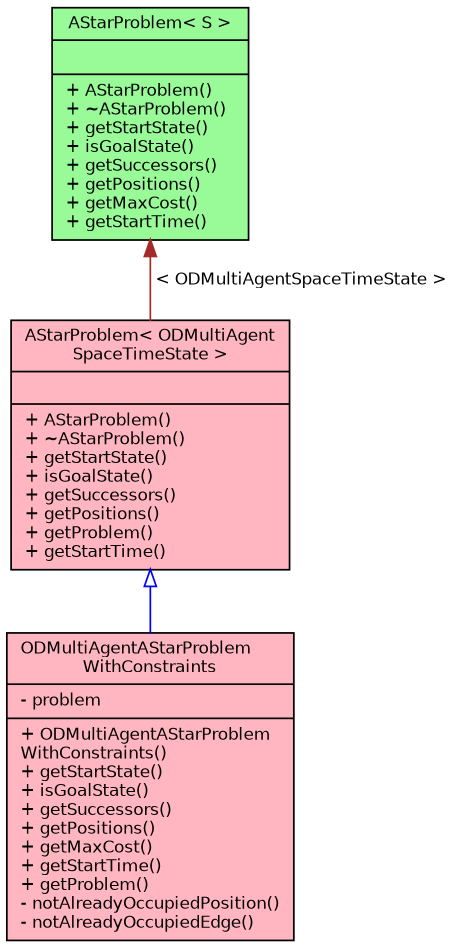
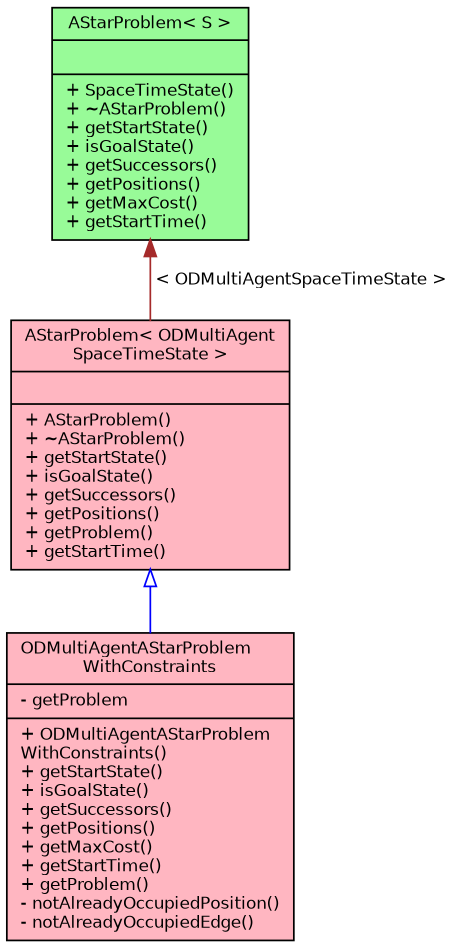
(139, 91) -> (150, 91)
(62, 700) -> (75, 700)
